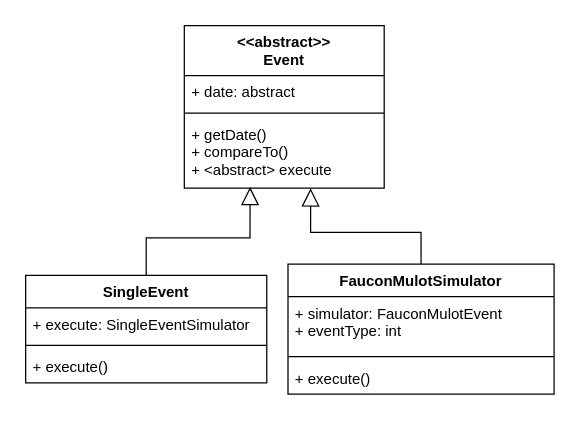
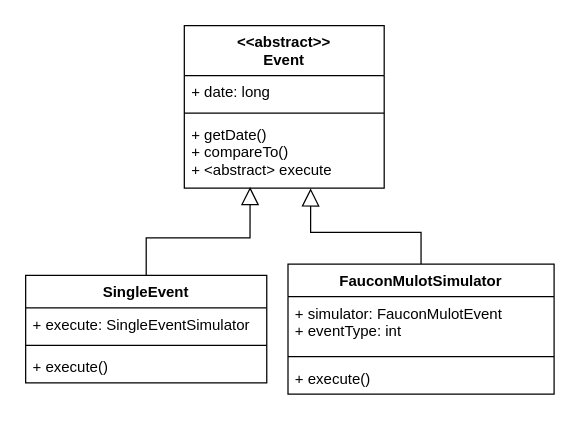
(253, 93) -> (234, 93)
